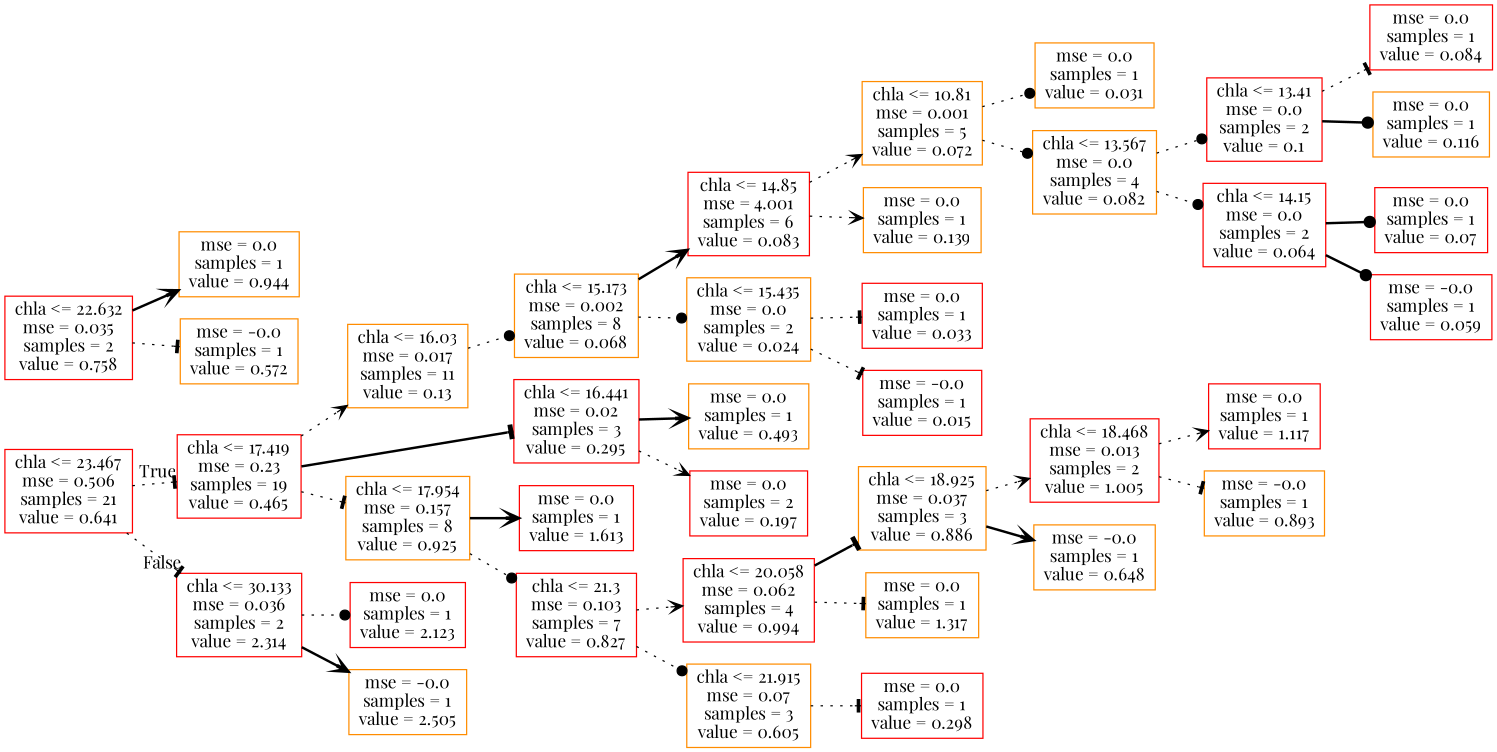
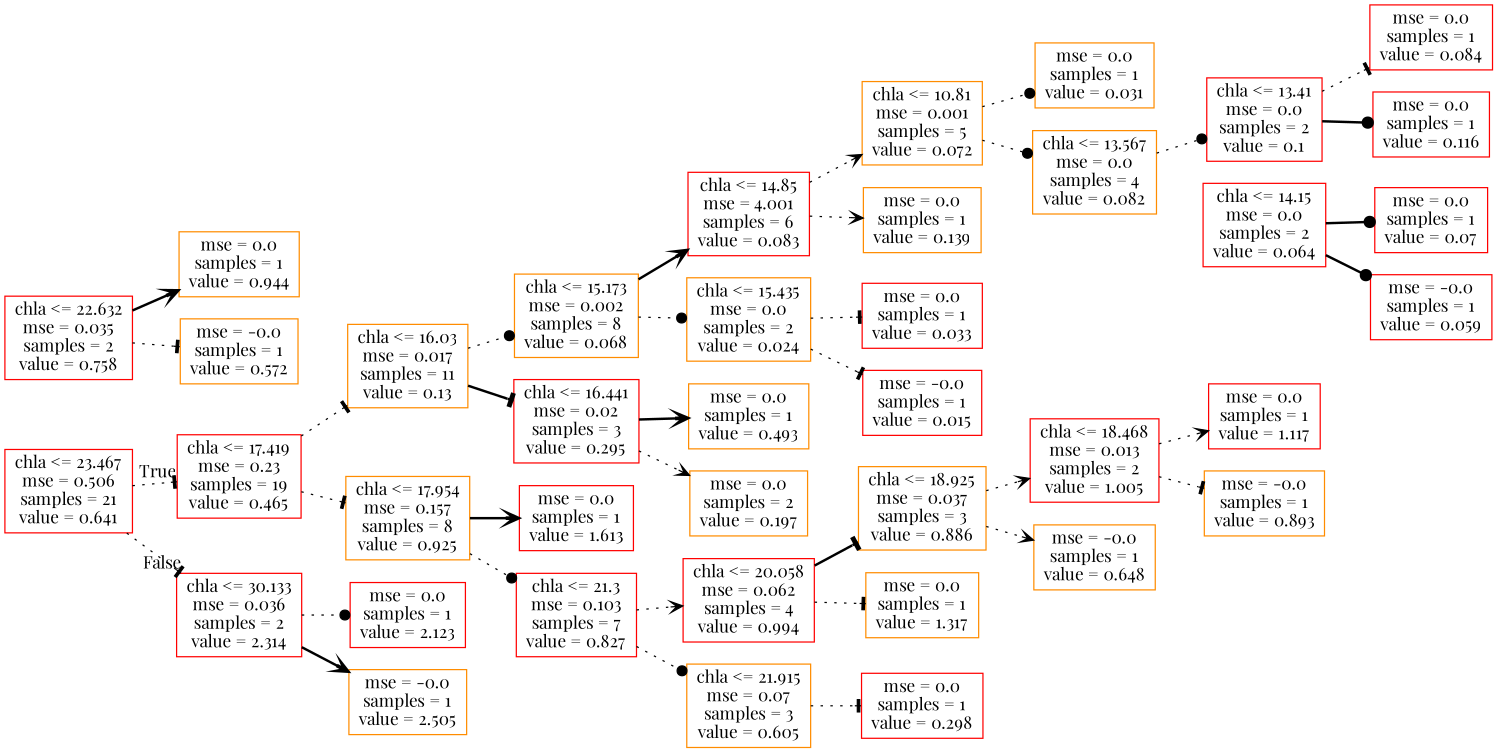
(1431, 124) -> (1431, 124)
(1175, 197) -> none
(319, 424) -> (319, 424)
(404, 449) -> (488, 392)
(749, 503) -> (749, 503)
(1004, 532) -> (1004, 532)
